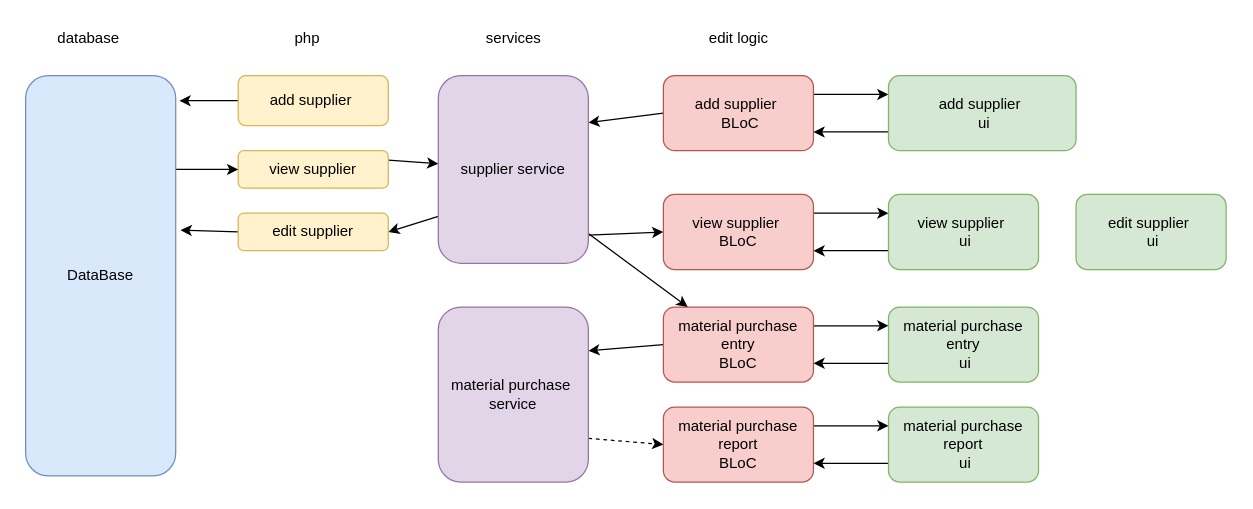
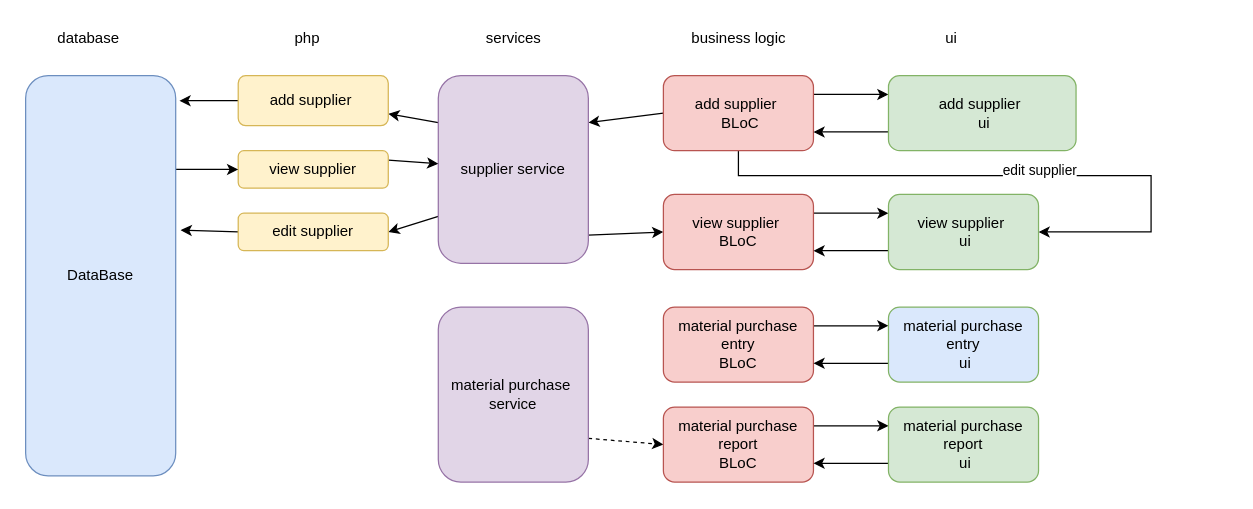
(739, 38) -> (739, 38)
none -> (951, 38)
none -> (1011, 176)
(1151, 232) -> none
(637, 269) -> (417, 119)
(963, 344) -> (963, 344)
(630, 347) -> none
